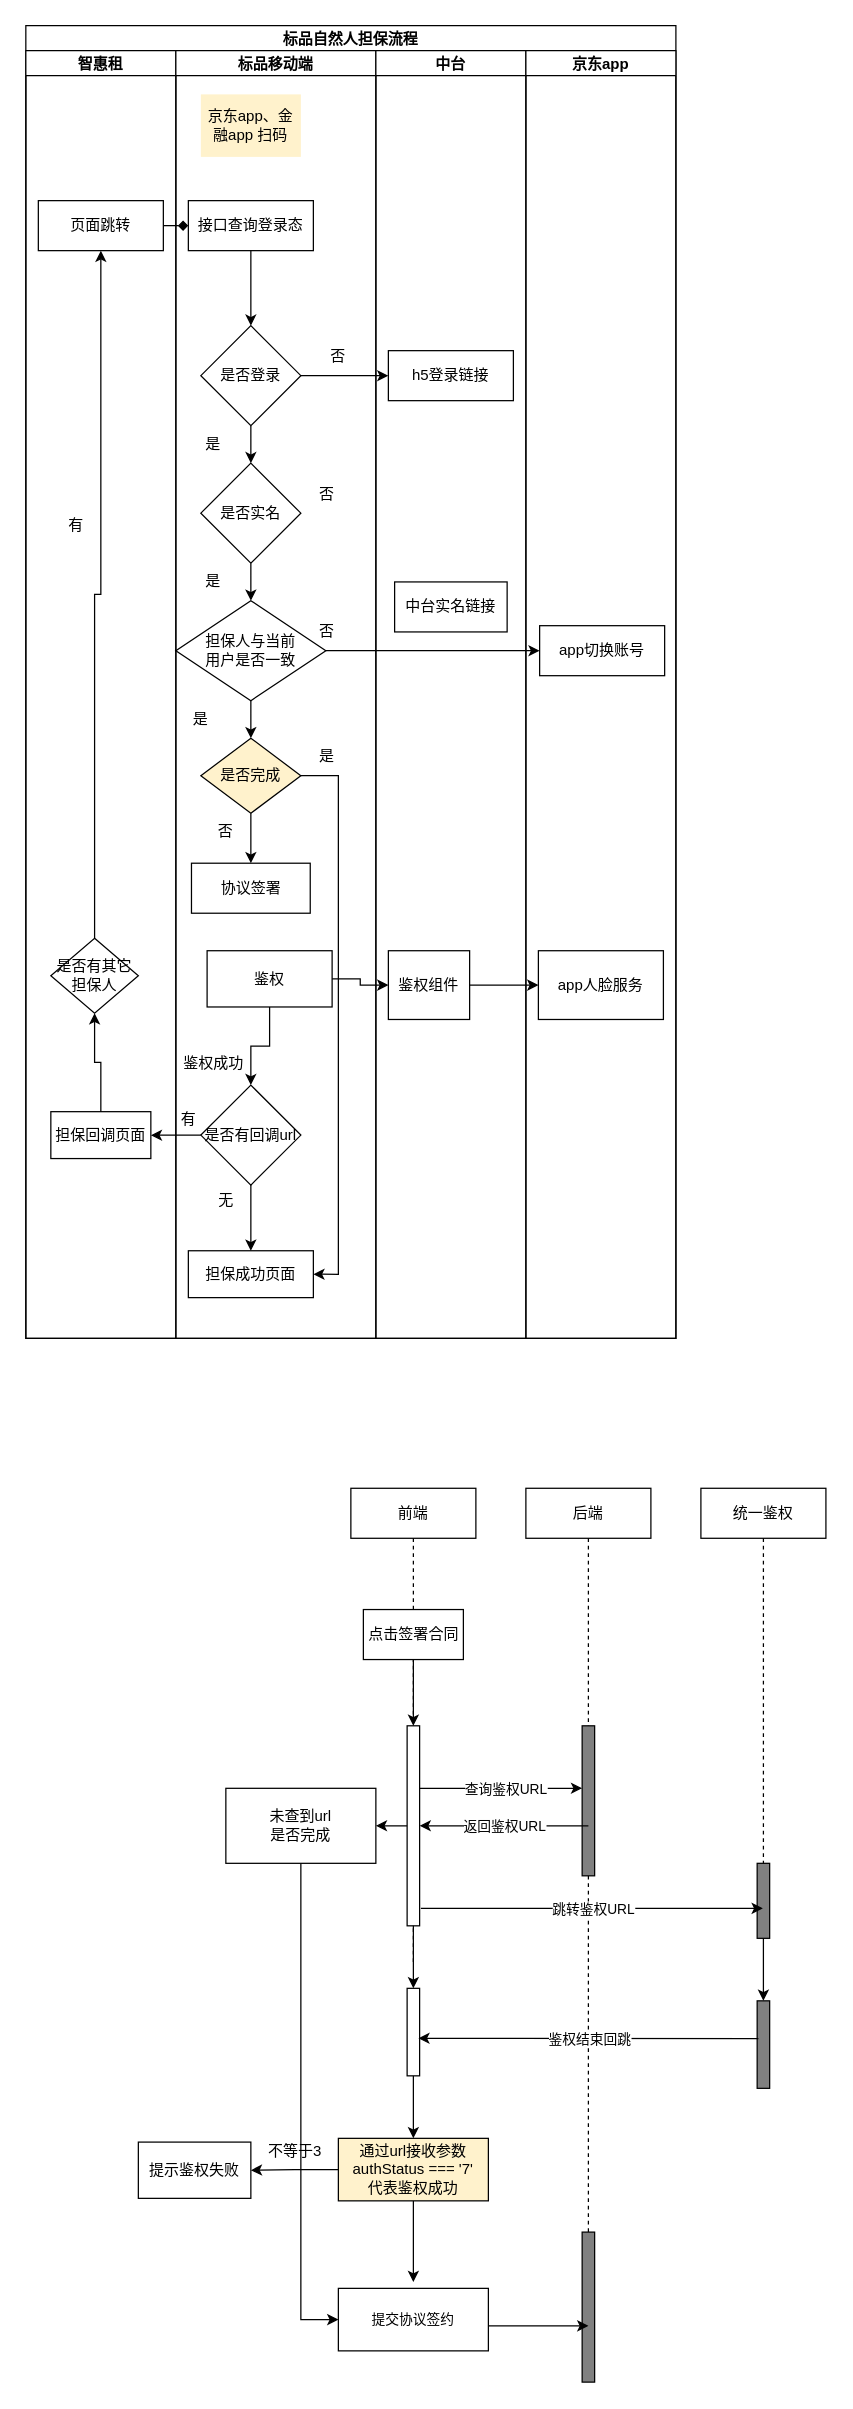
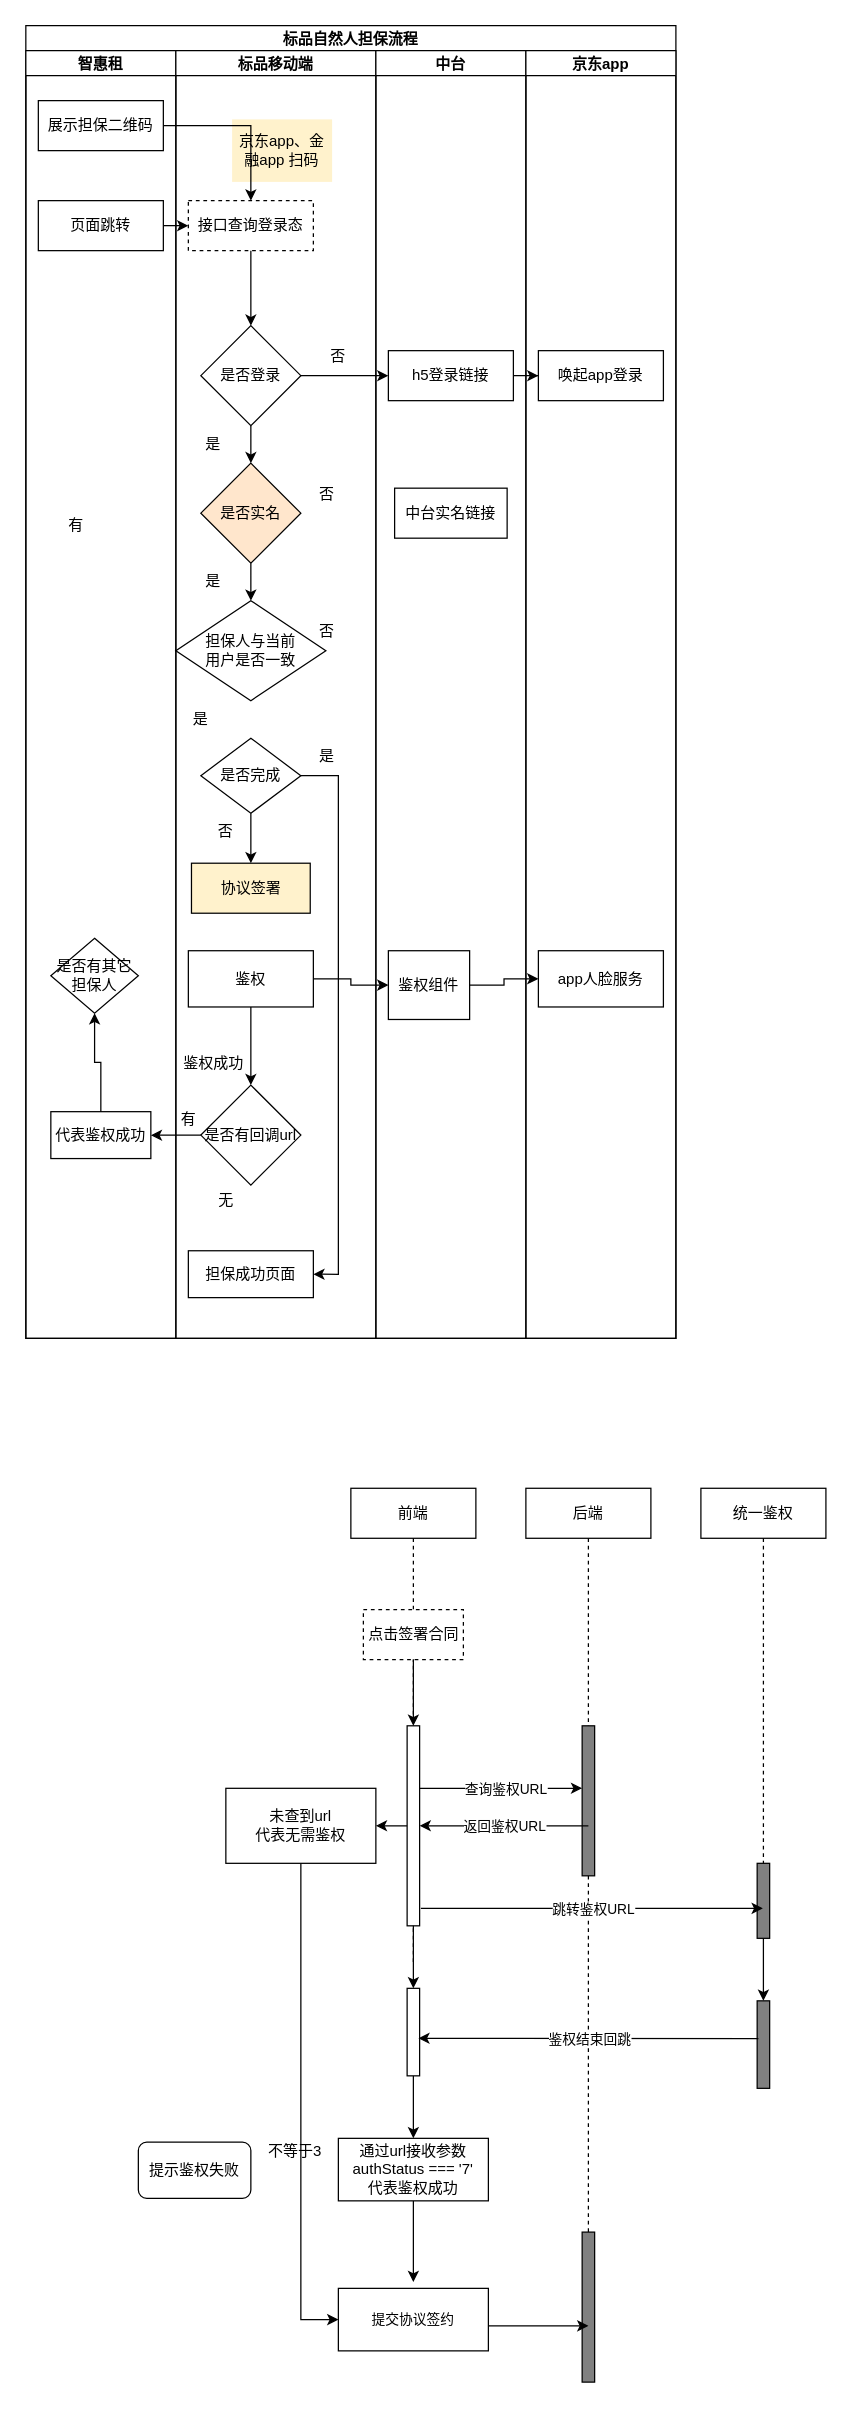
none -> (101, 126)
none -> (241, 126)
(251, 126) -> (282, 151)
(178, 226) -> (179, 226)
(251, 226) -> (251, 226)
none -> (530, 376)
none -> (601, 376)
(251, 513) -> (251, 513)
(94, 595) -> none
(451, 607) -> (451, 513)
(428, 651) -> none
(602, 651) -> none
(251, 724) -> none
(251, 776) -> (251, 776)
(251, 888) -> (251, 888)
(269, 979) -> (251, 979)
(601, 985) -> (601, 979)
(101, 1136) -> (101, 1136)
(251, 1213) -> none
(413, 1634) -> (413, 1634)
(301, 1826) -> (301, 1826)
(298, 2169) -> none
(413, 2169) -> (413, 2169)
(194, 2170) -> (194, 2170)
